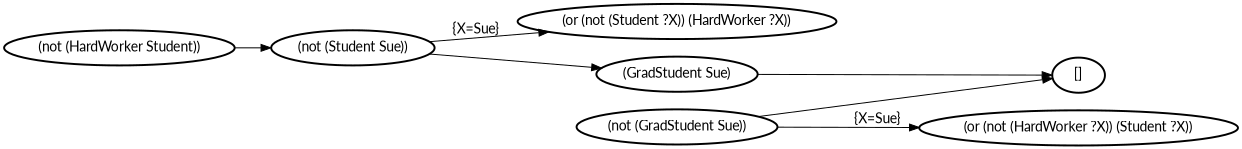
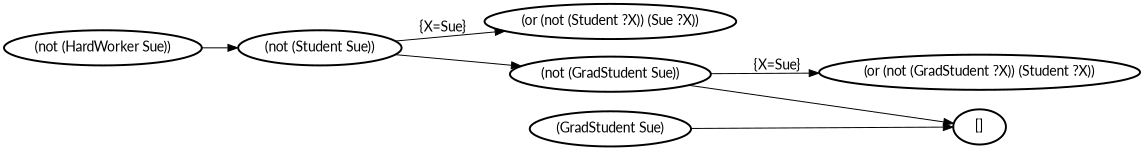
(677, 21) -> (610, 21)
(119, 48) -> (103, 48)
(511, 61) -> (453, 60)
(1079, 128) -> (980, 72)
